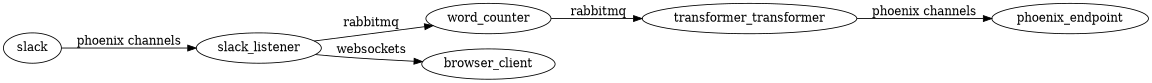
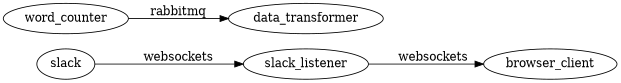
(750, 19) -> (306, 19)
(1070, 19) -> none
(369, 34) -> none
(129, 42) -> (178, 58)
